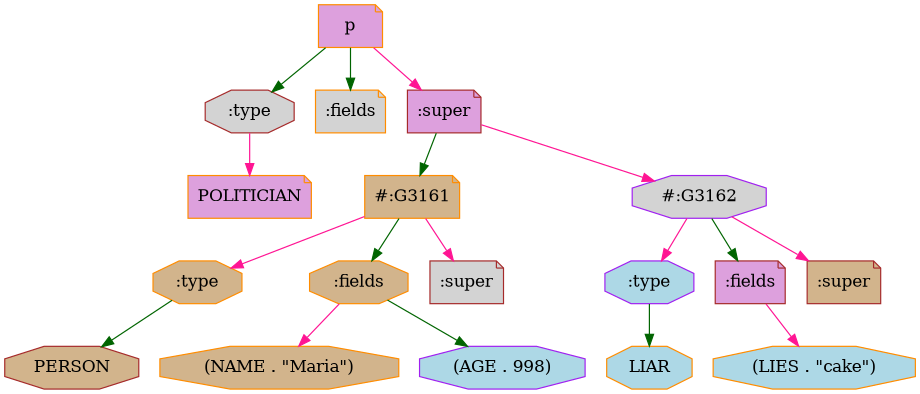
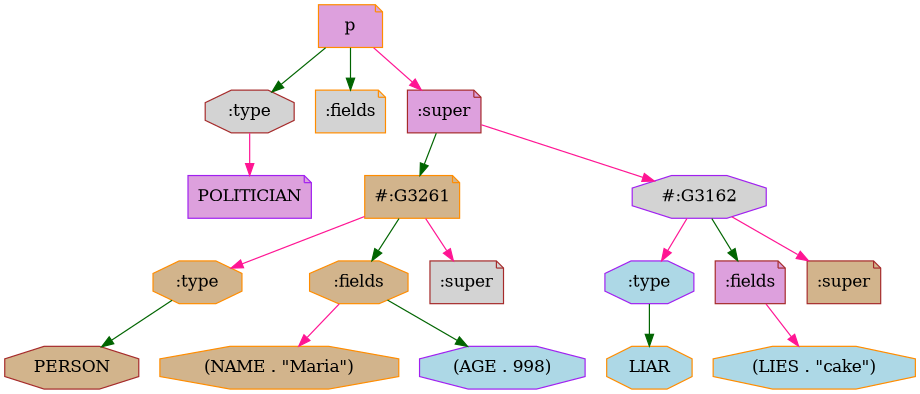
(250, 197) -> (250, 197)
(412, 197) -> (412, 197)
